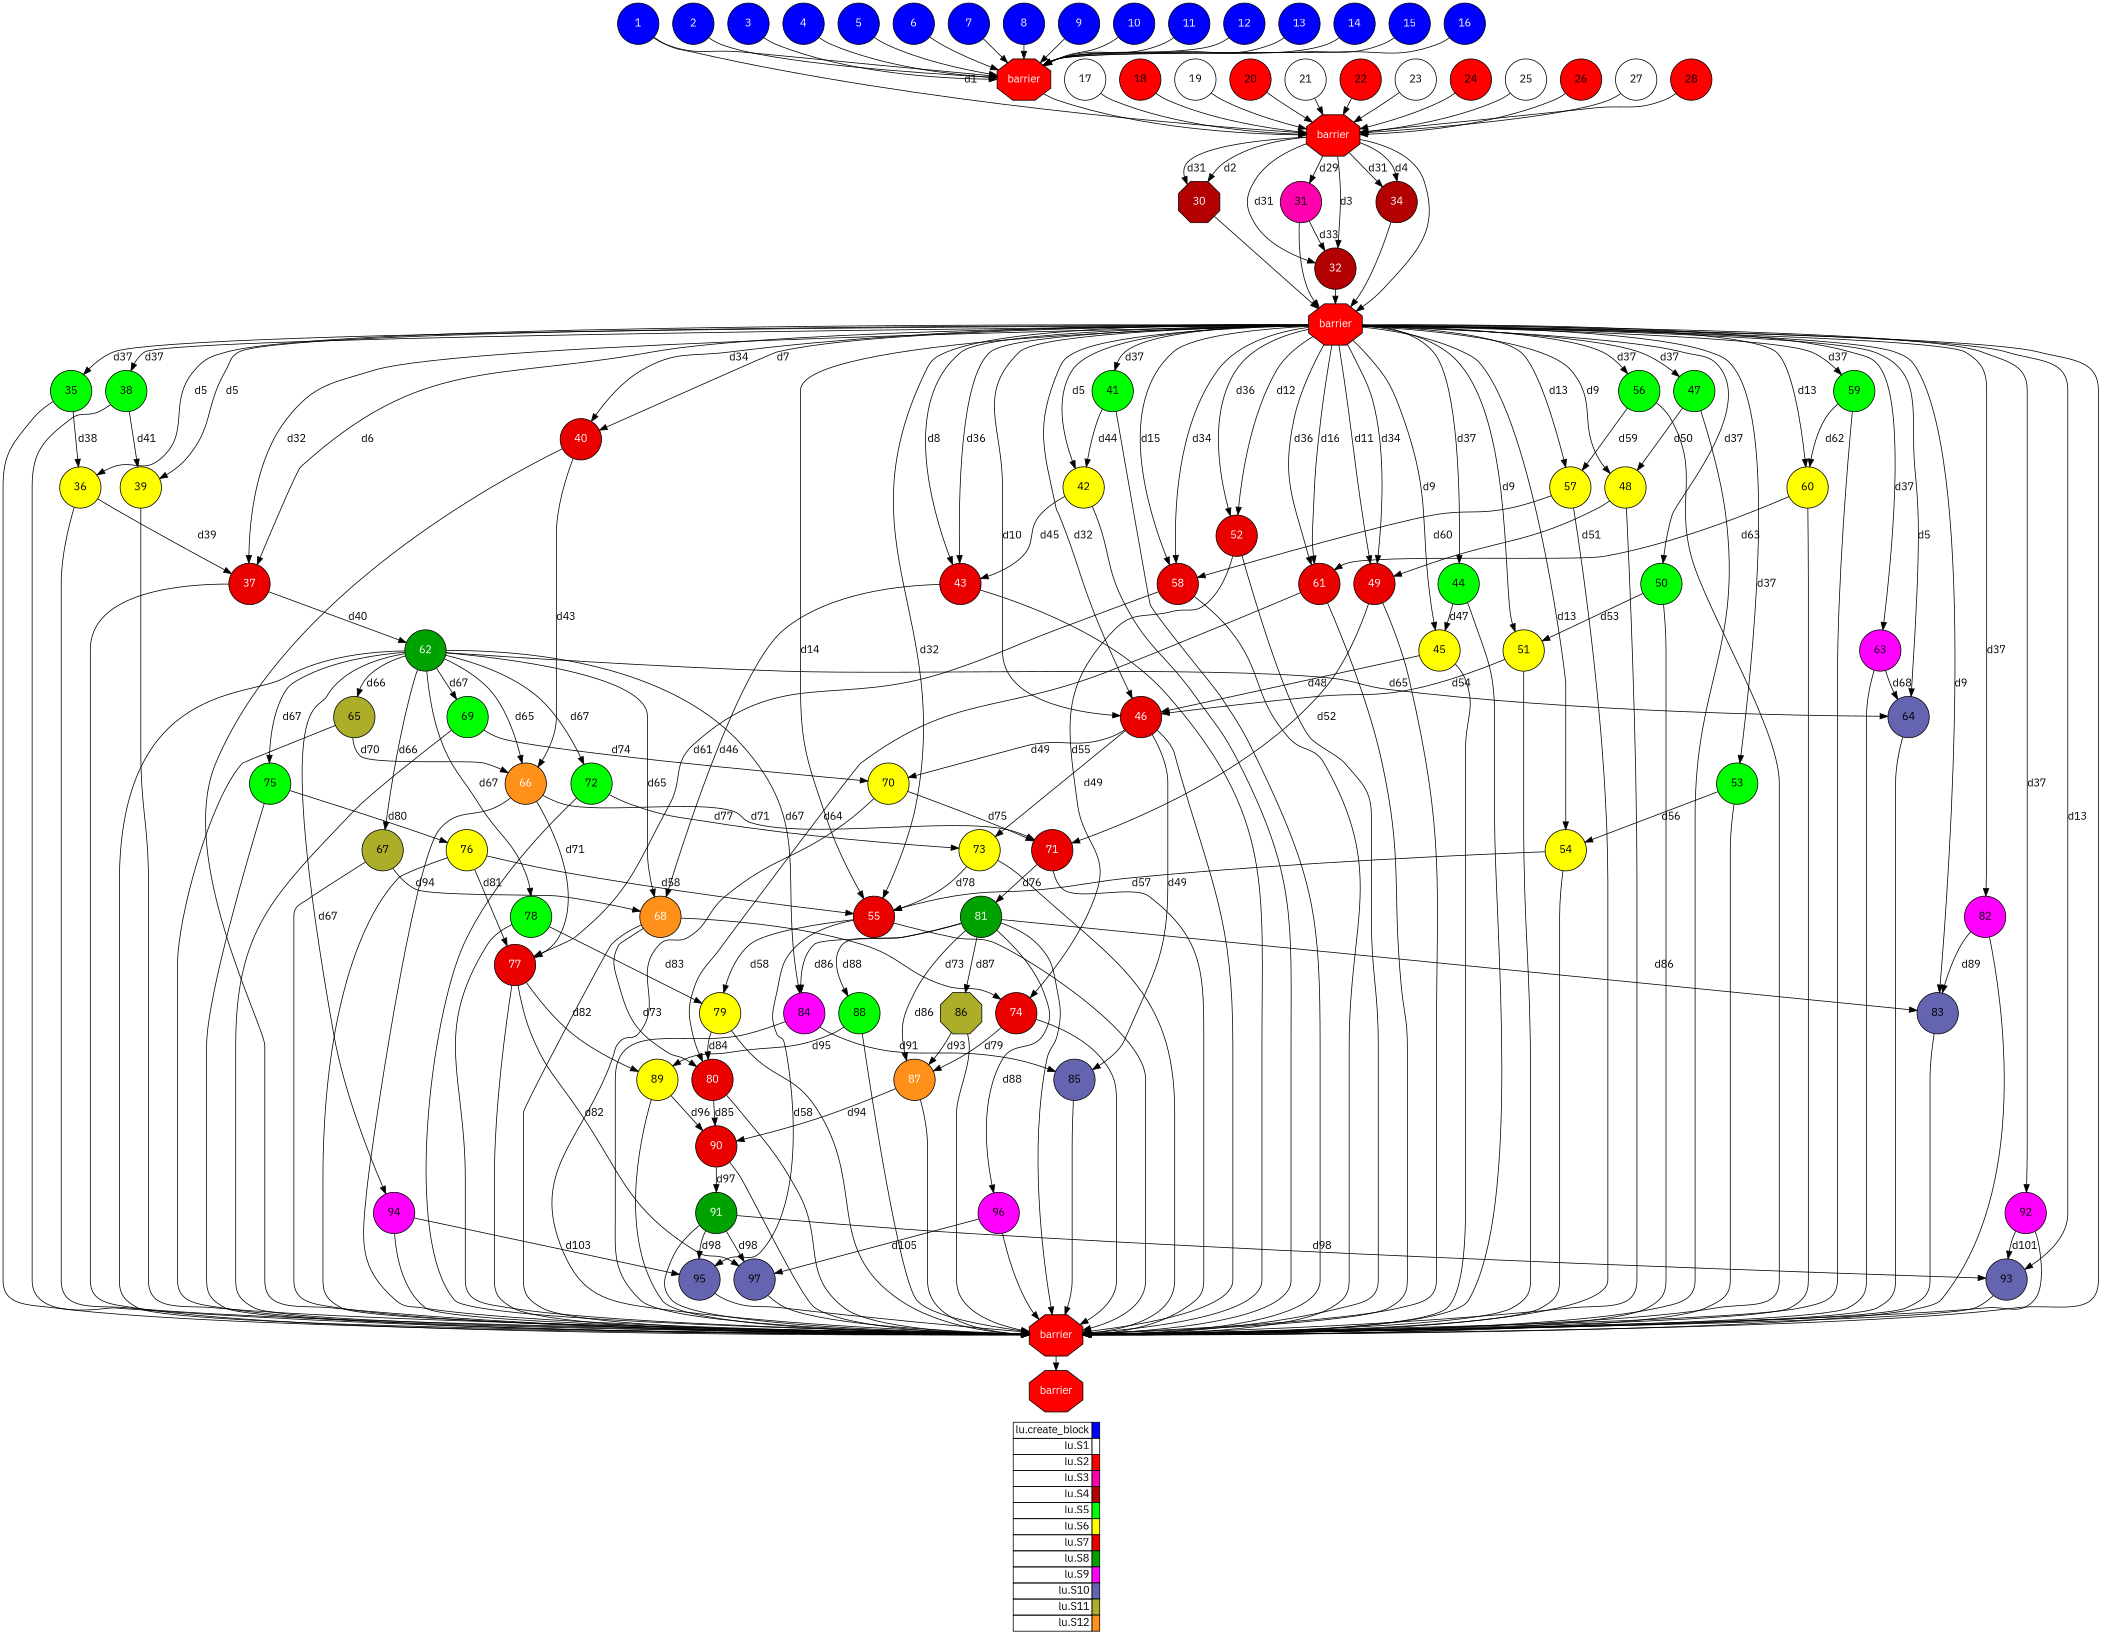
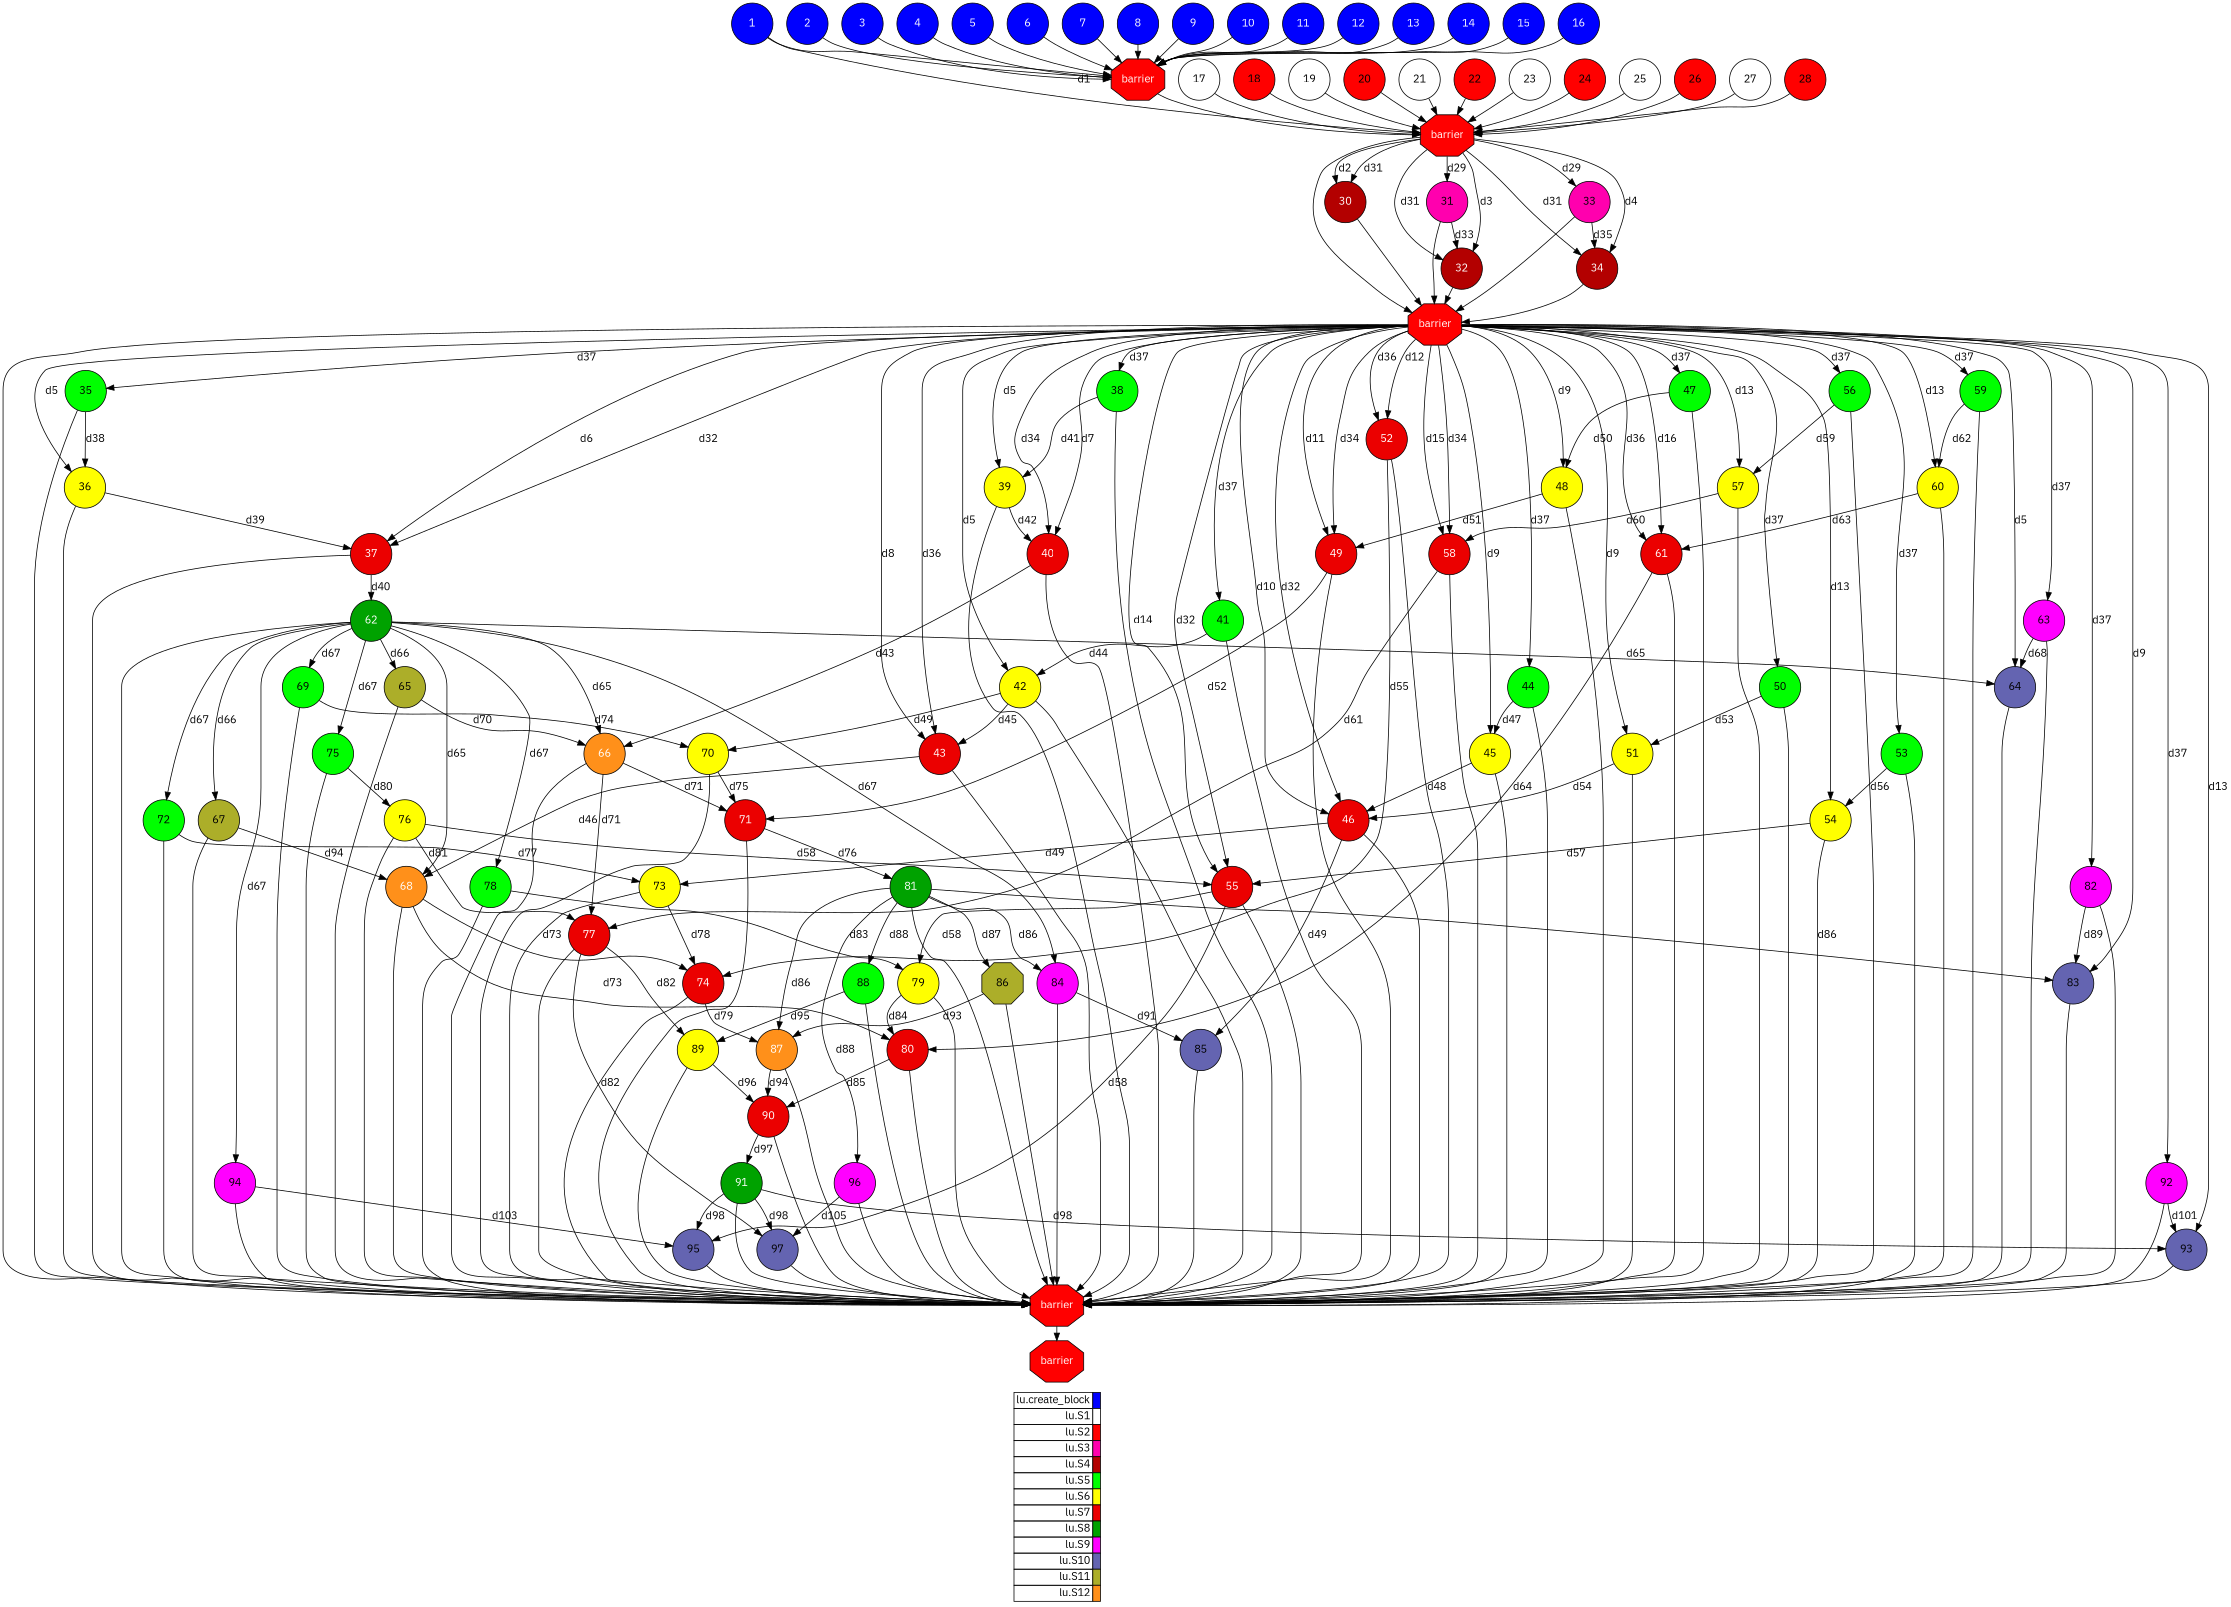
(1199, 202) -> (1345, 202)
none -> (1589, 202)
none -> (1016, 523)
(1020, 747) -> (869, 726)
(937, 892) -> (680, 932)
